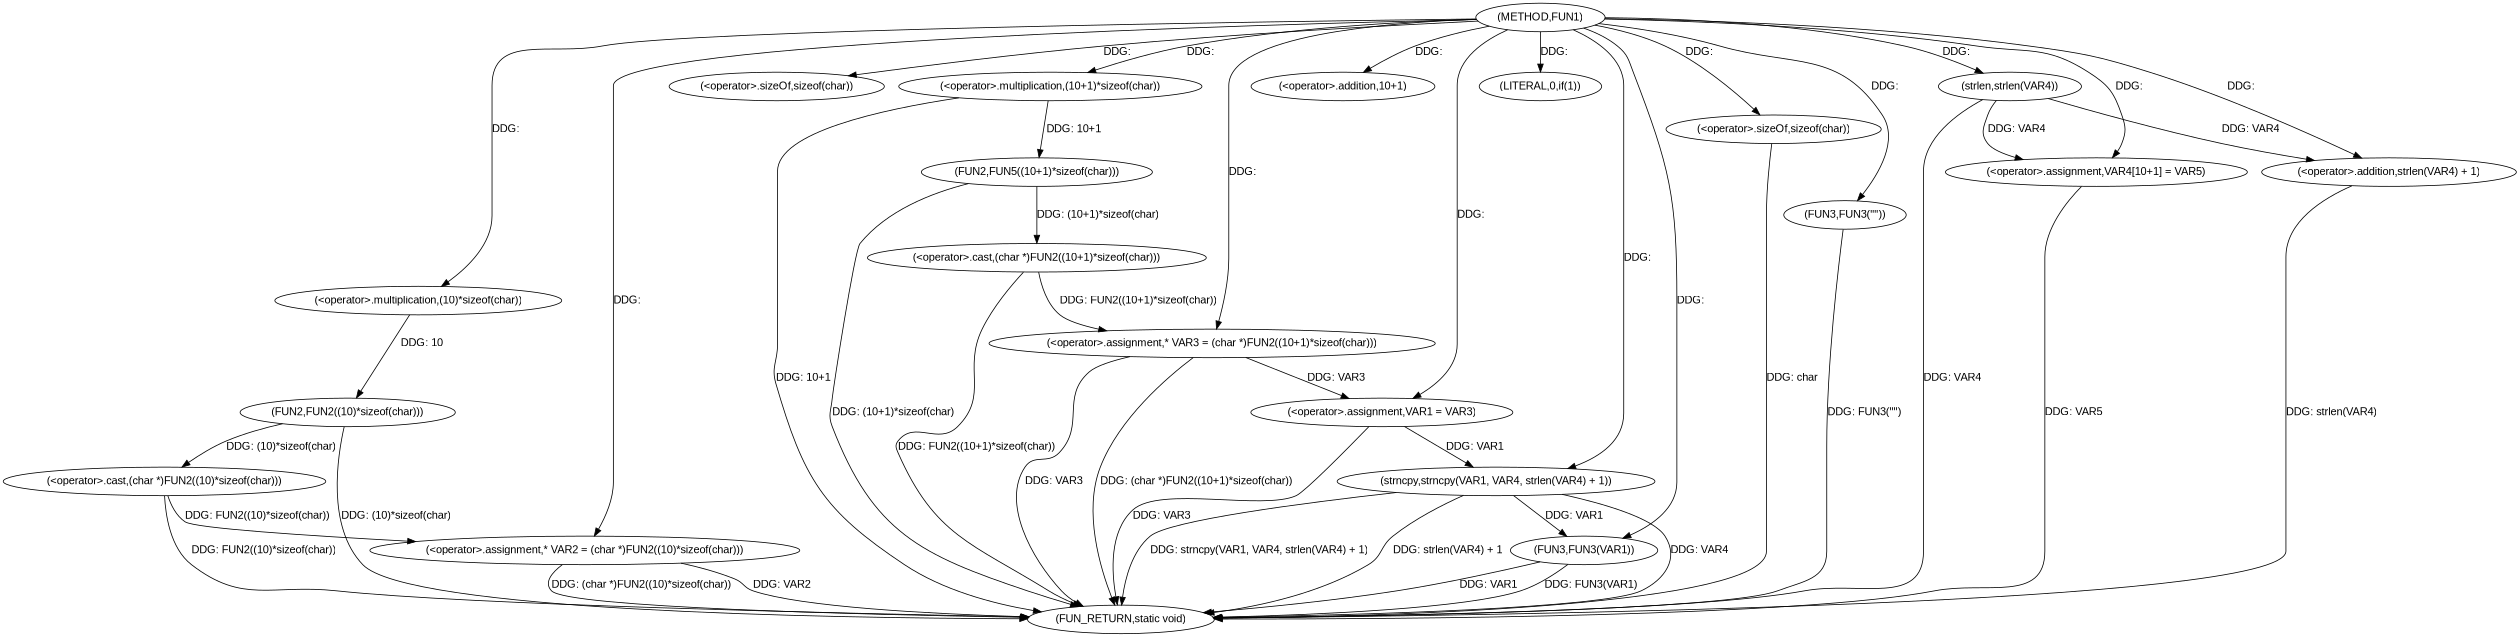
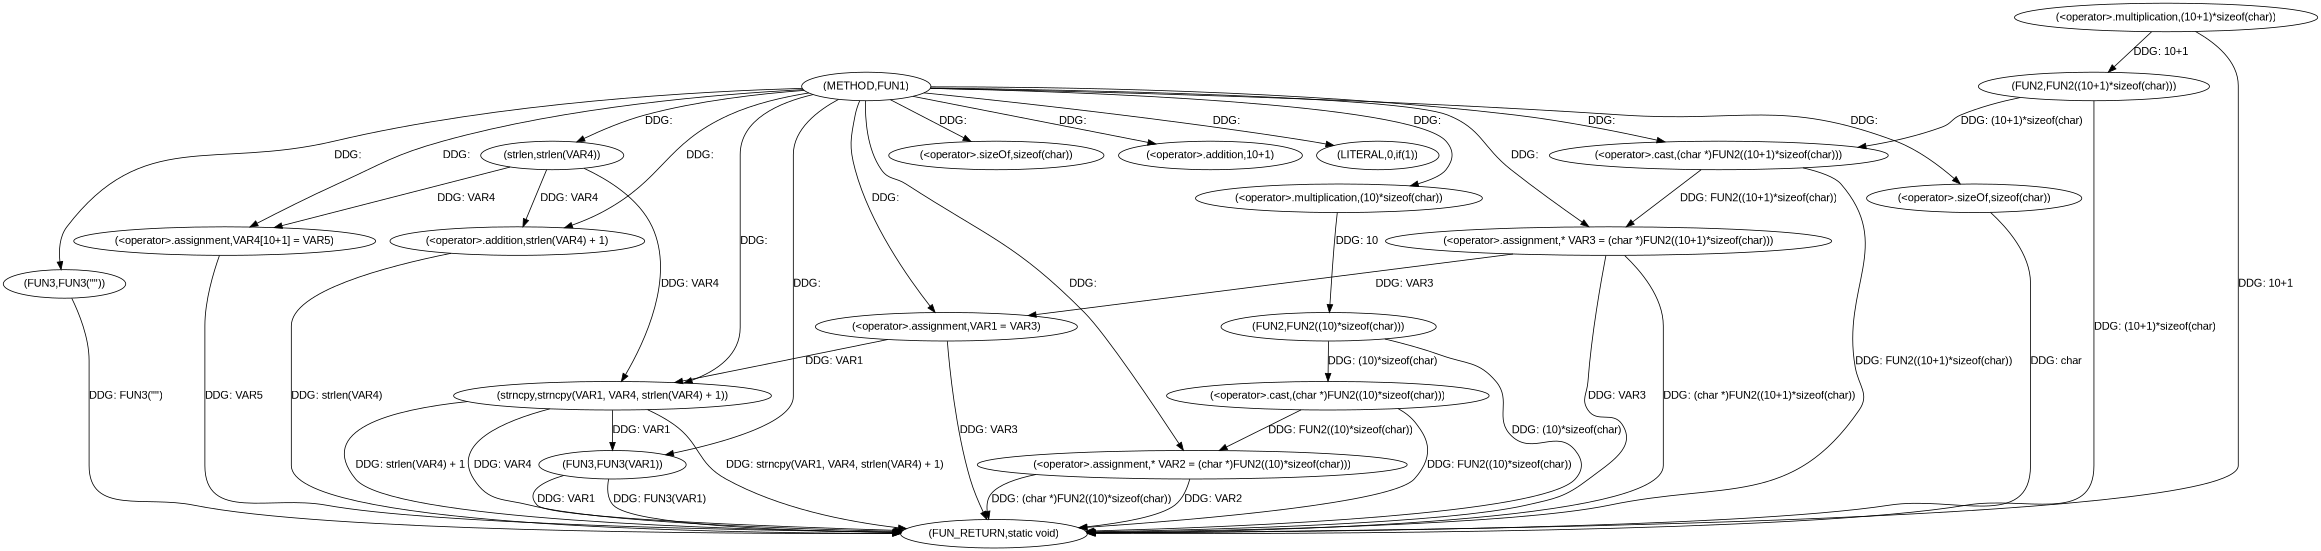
(1208, 43) -> (1295, 97)
(1037, 172) -> (2094, 86)
(1822, 589) -> (660, 258)
